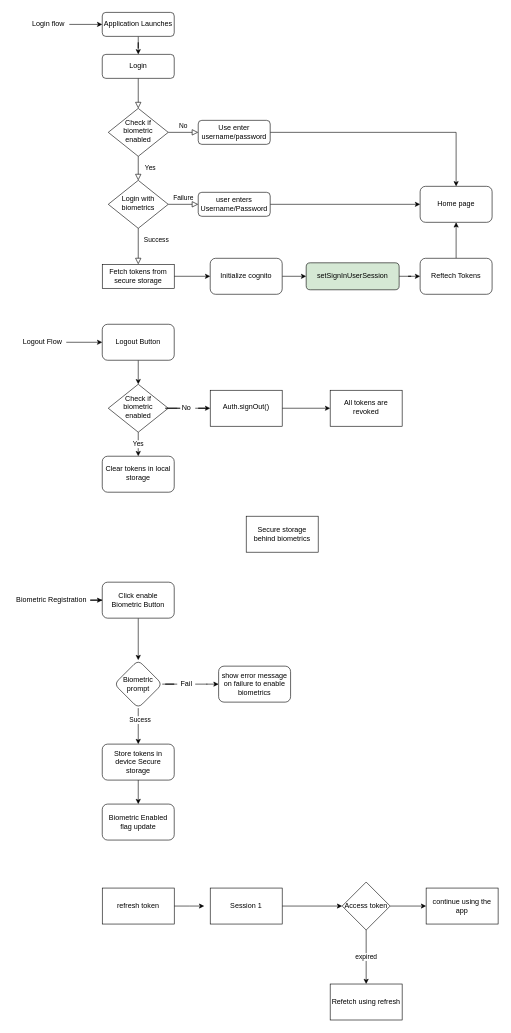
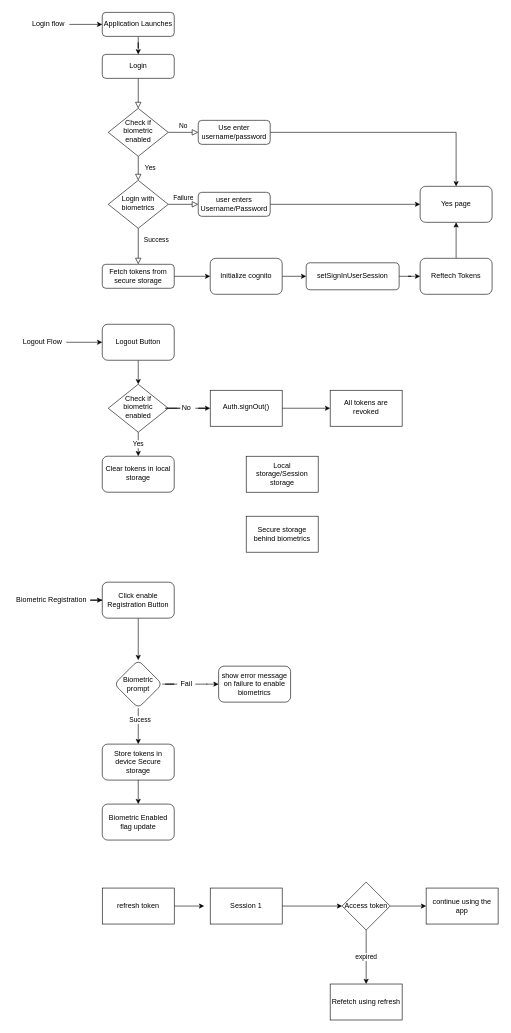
(456, 204) -> (456, 204)
(138, 276) -> (138, 276)
(353, 276) -> (353, 276)
none -> (282, 474)
(138, 600) -> (138, 600)
